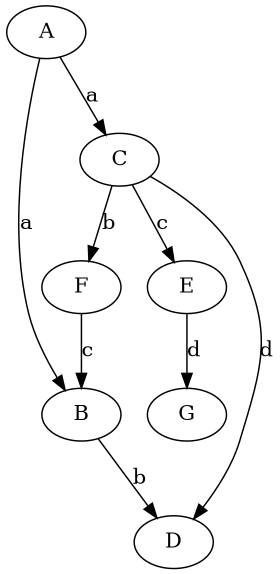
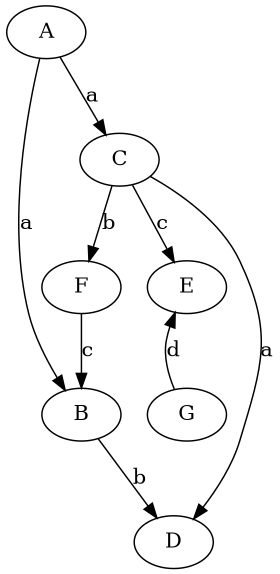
(187, 344) -> (166, 358)
(267, 351) -> (267, 351)
